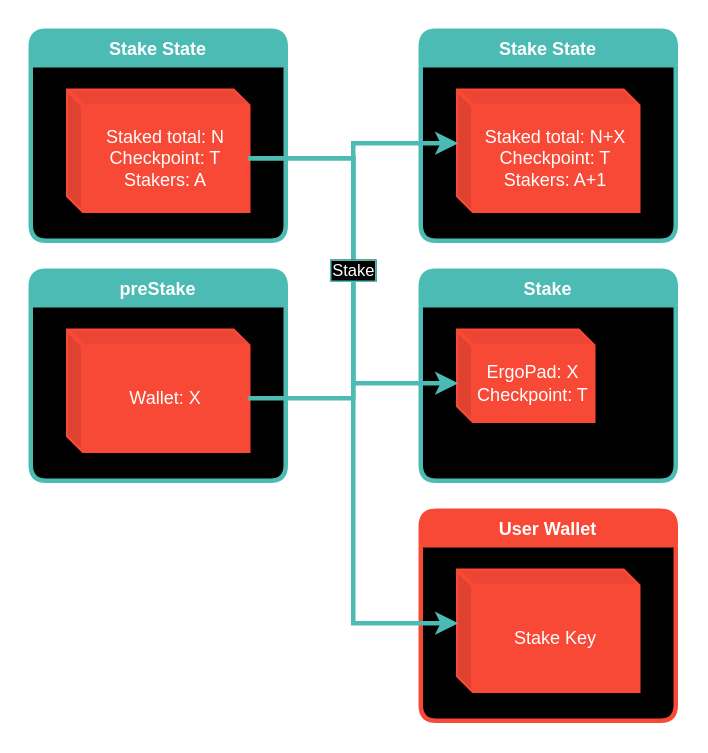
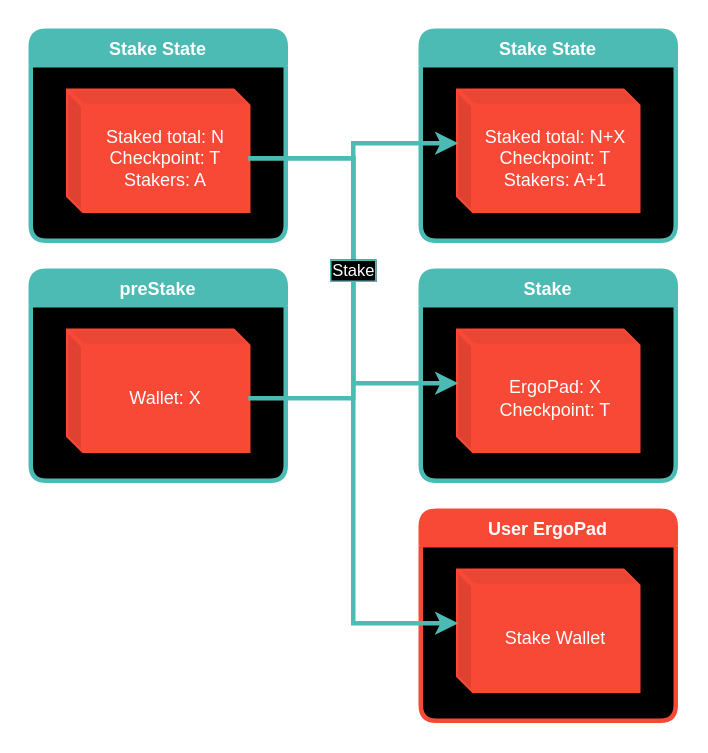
(526, 376) -> (548, 391)
(548, 529) -> (548, 529)
(556, 638) -> (556, 638)
